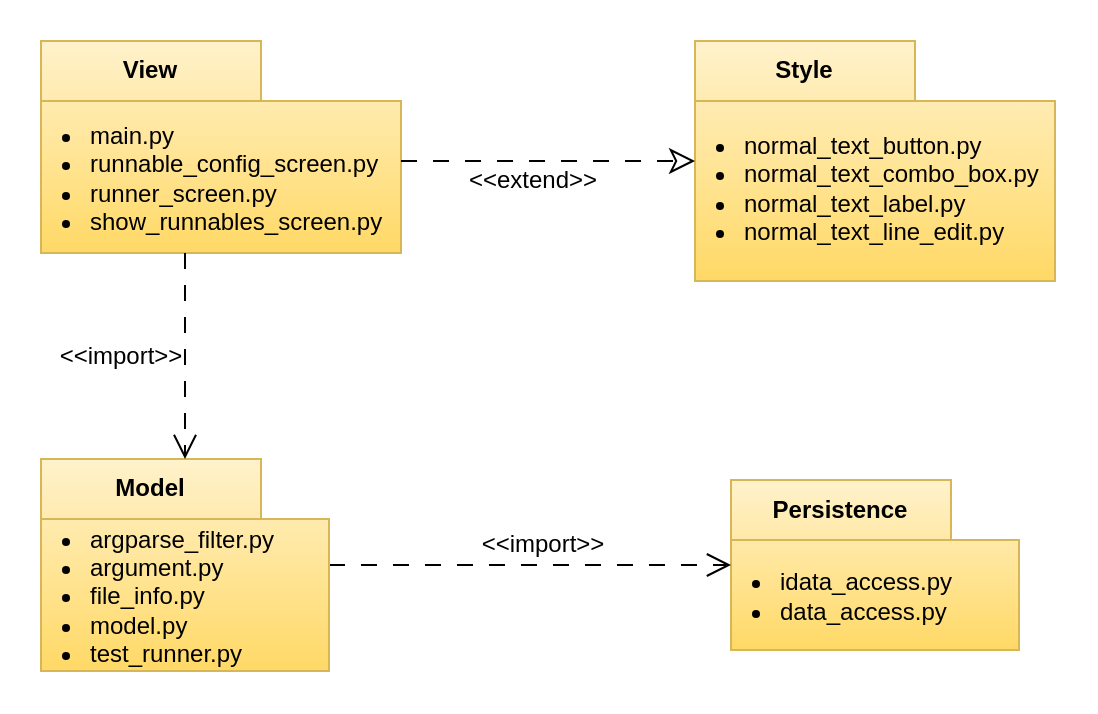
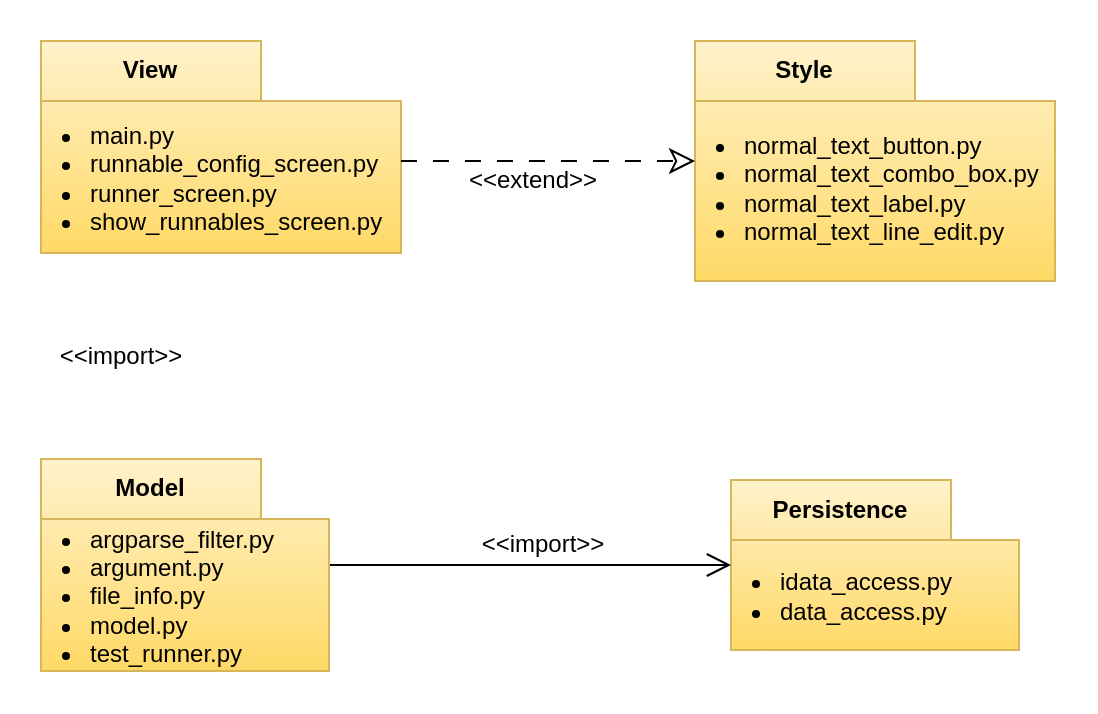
(185, 292) -> none
(352, 565) -> (352, 565)
